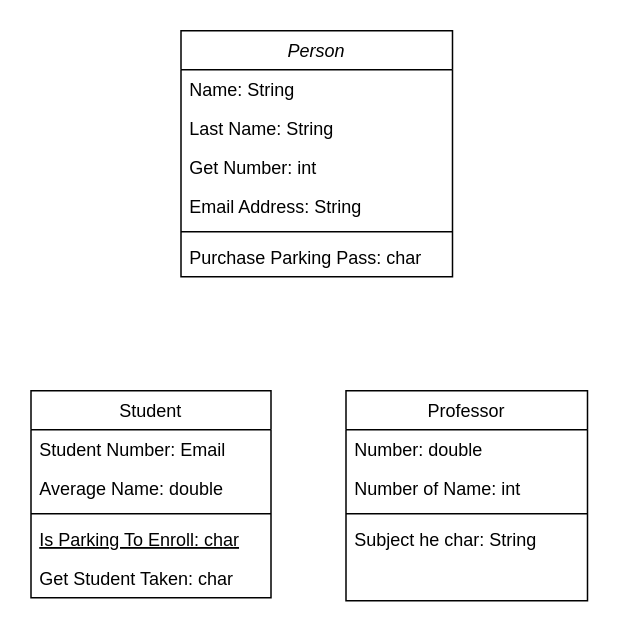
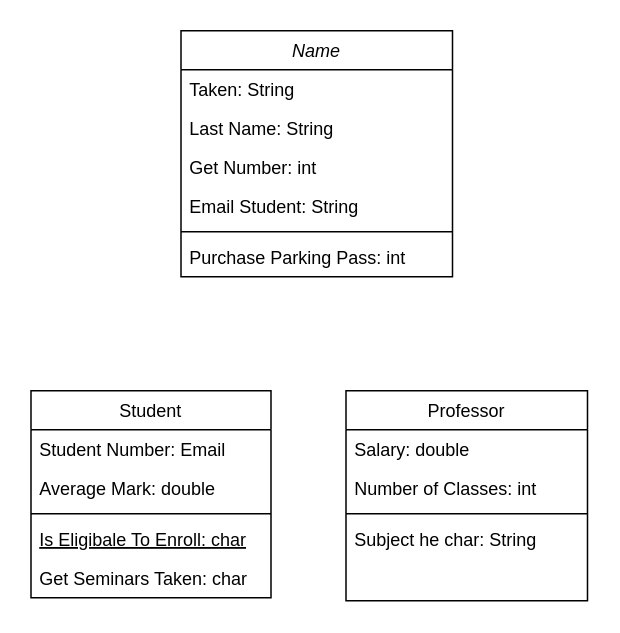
(316, 51) -> (316, 51)
(242, 90) -> (248, 90)
(281, 207) -> (281, 207)
(313, 258) -> (306, 258)
(418, 450) -> (415, 450)
(130, 489) -> (130, 489)
(438, 489) -> (451, 489)
(151, 540) -> (154, 540)
(146, 579) -> (148, 579)
